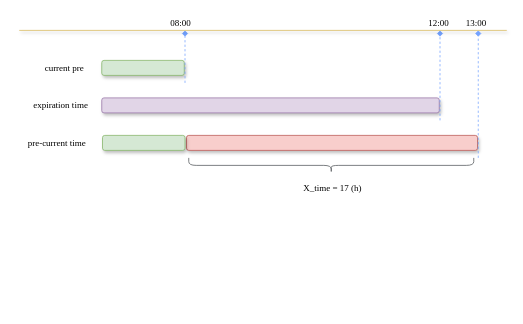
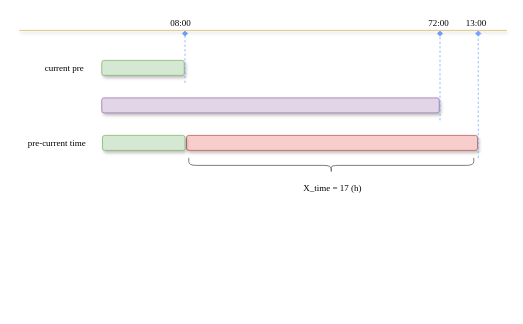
(439, 23) -> (439, 23)
(60, 105) -> none
